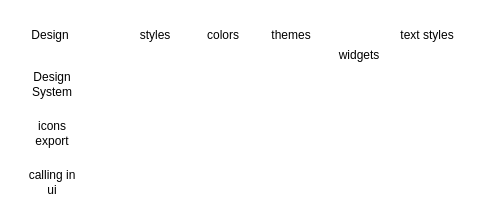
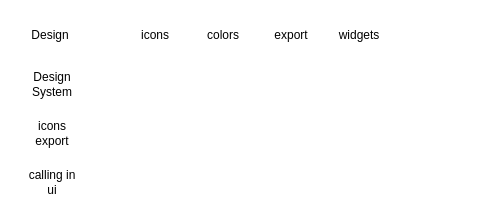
(156, 36) -> (156, 36)
(292, 36) -> (292, 36)
(428, 36) -> none
(360, 56) -> (360, 36)
